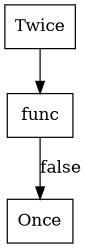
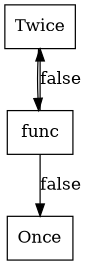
none -> (40, 86)
